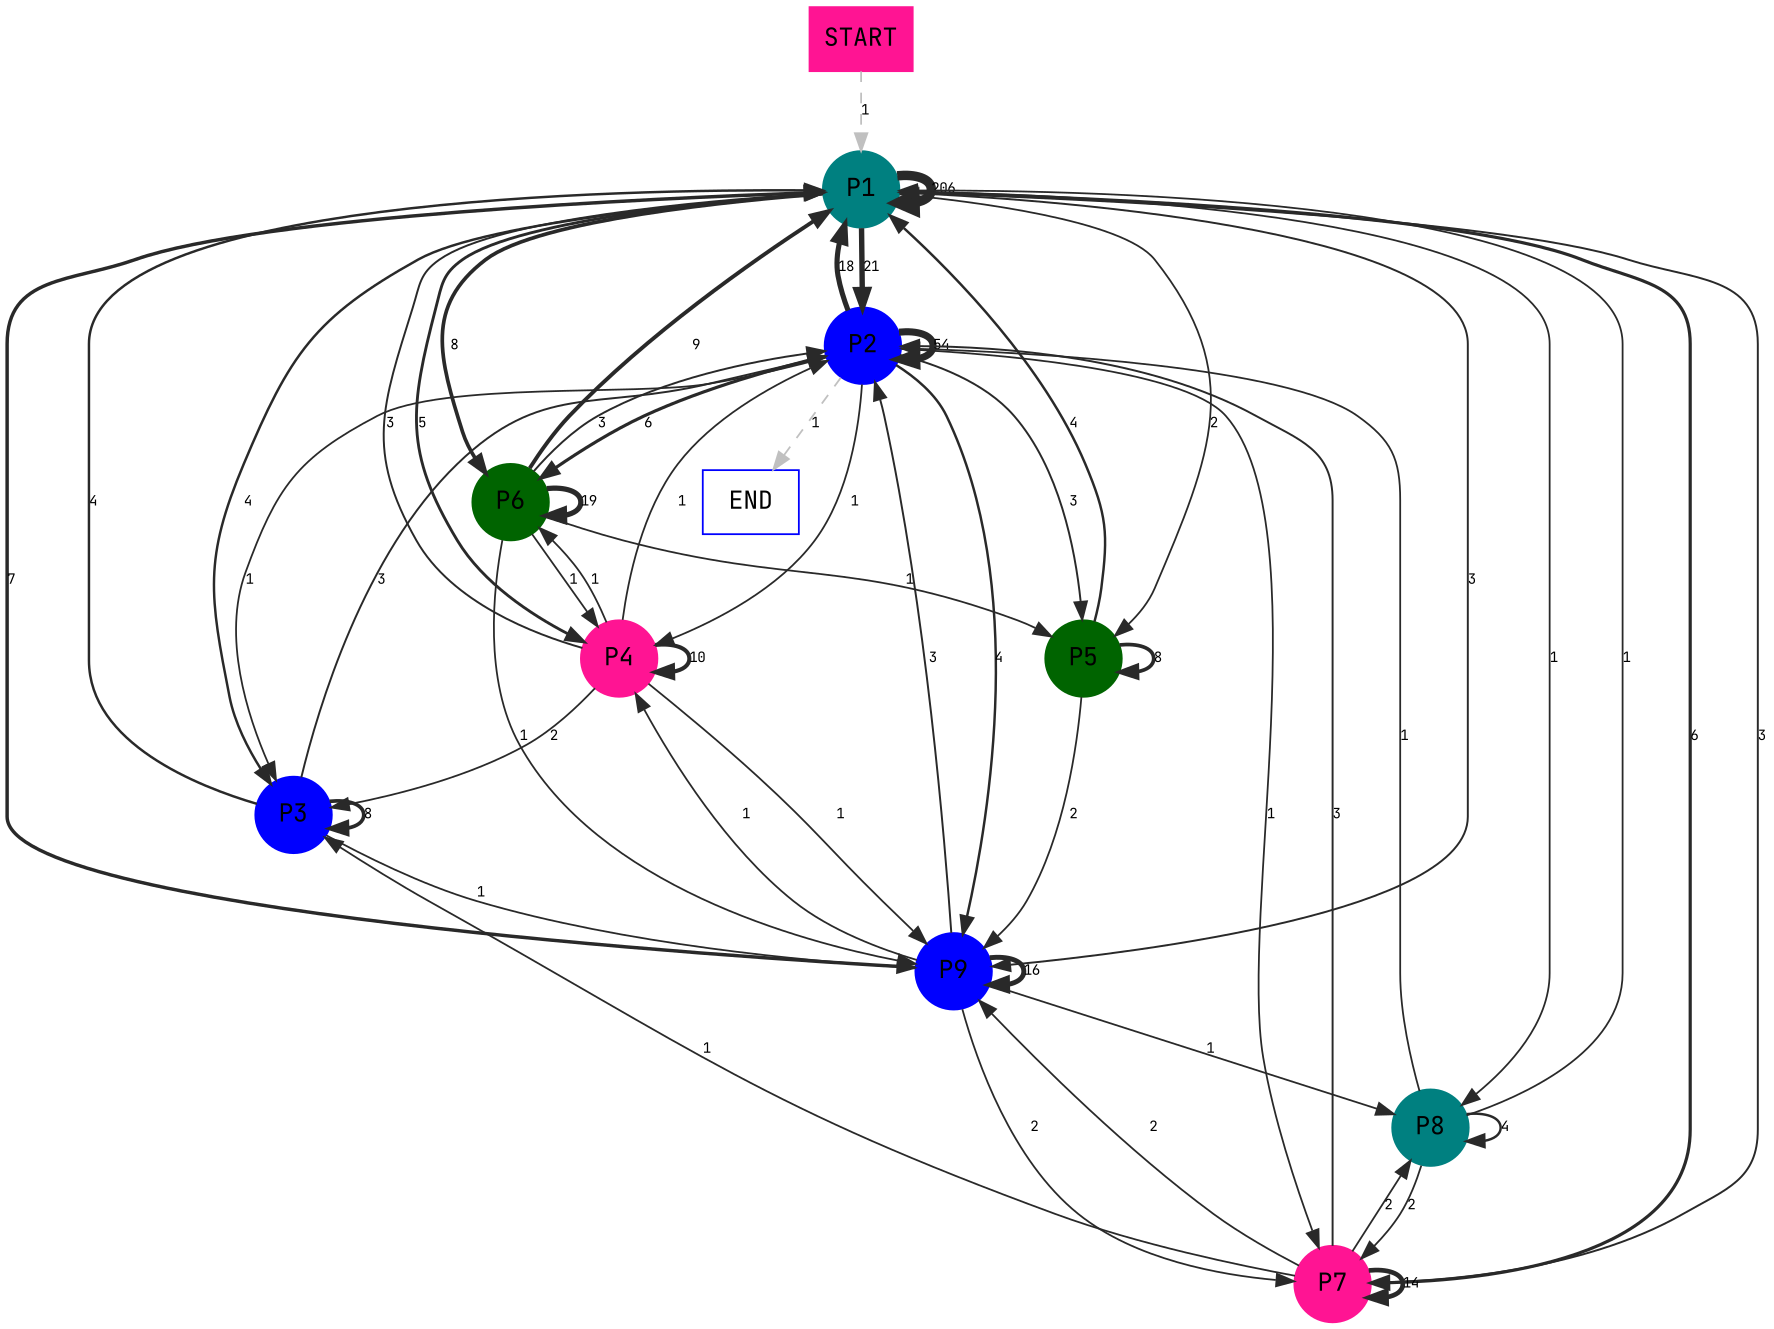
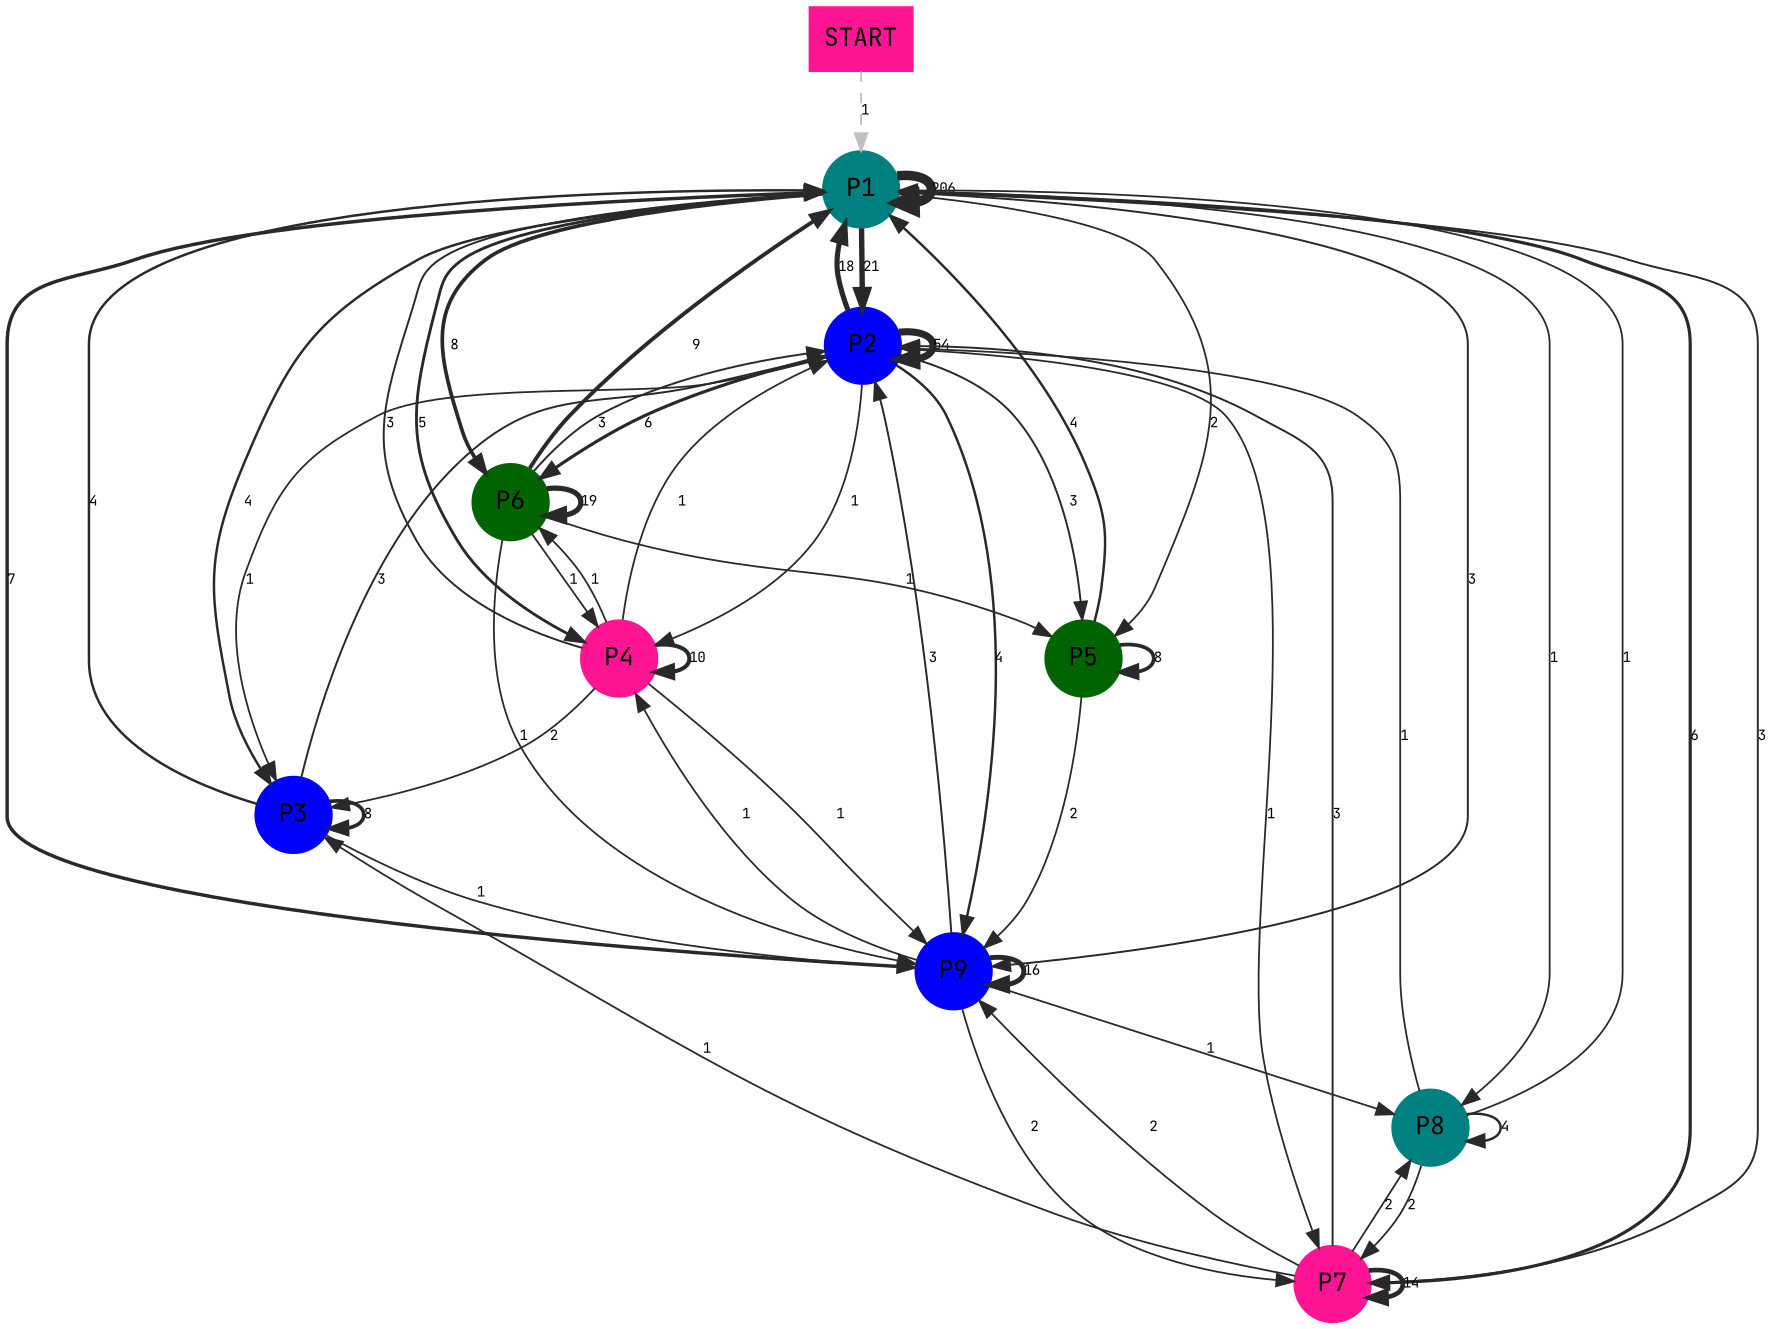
(751, 502) -> none
